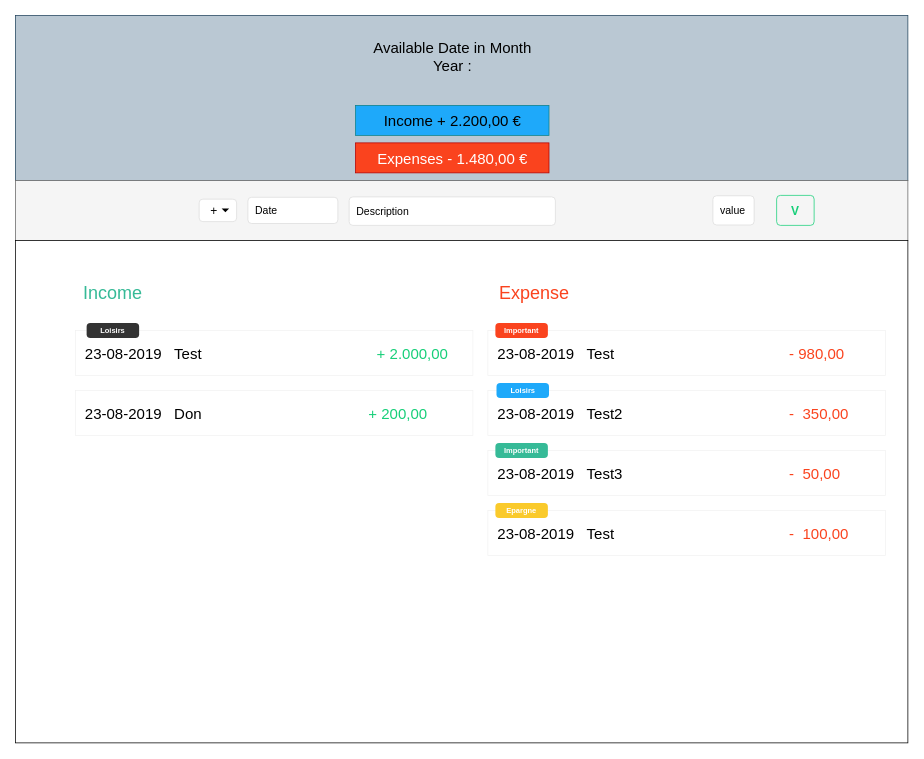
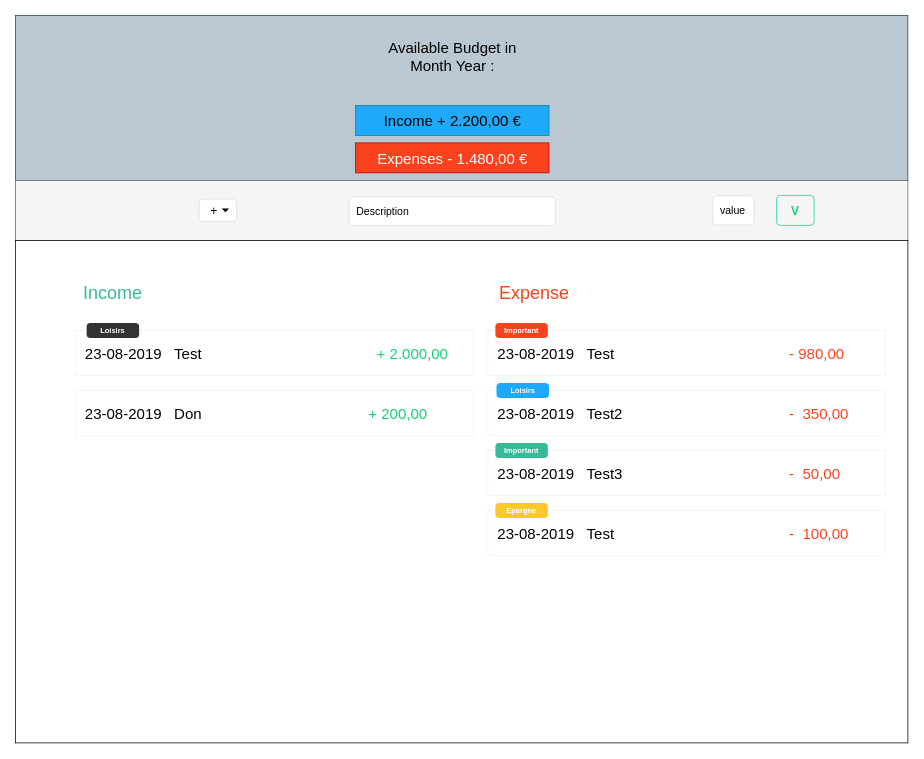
(453, 57) -> (453, 57)
(293, 210) -> none
